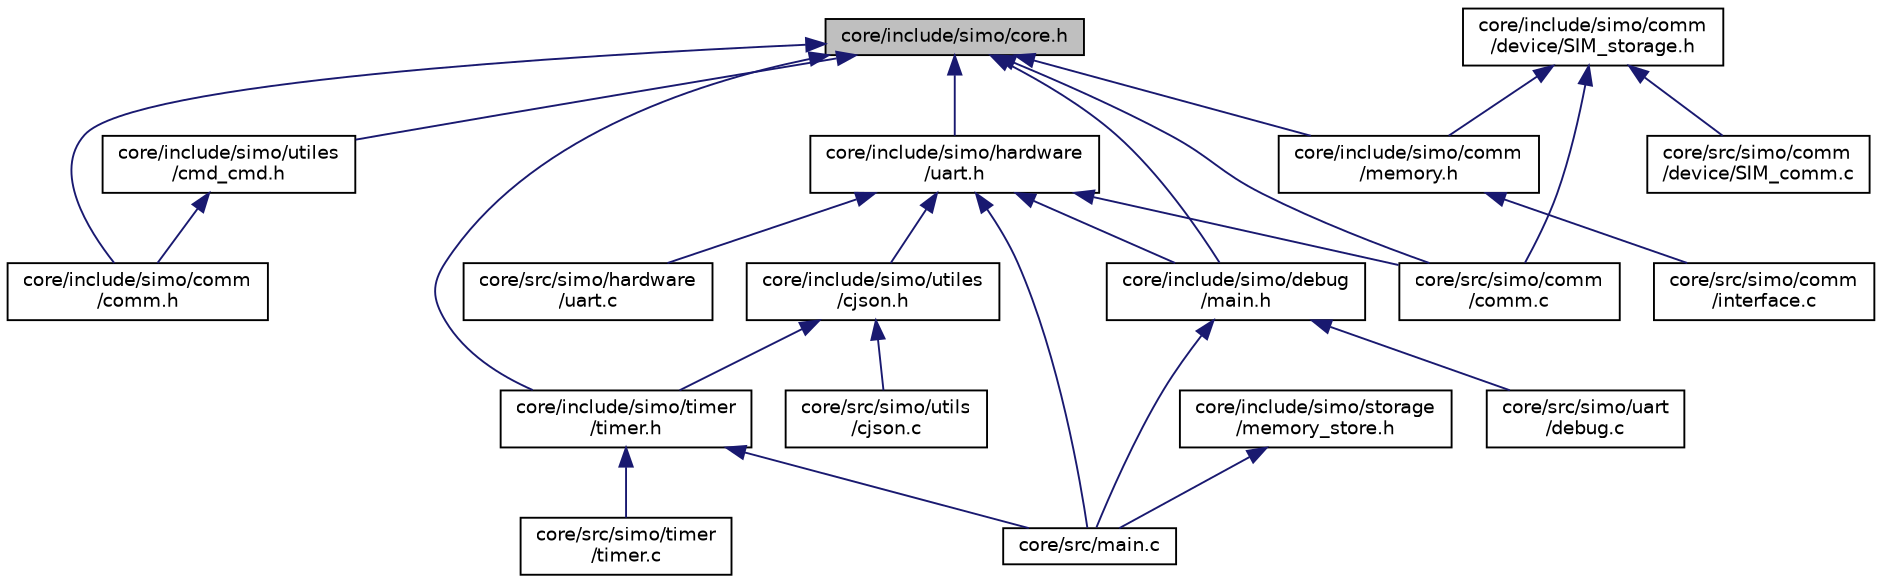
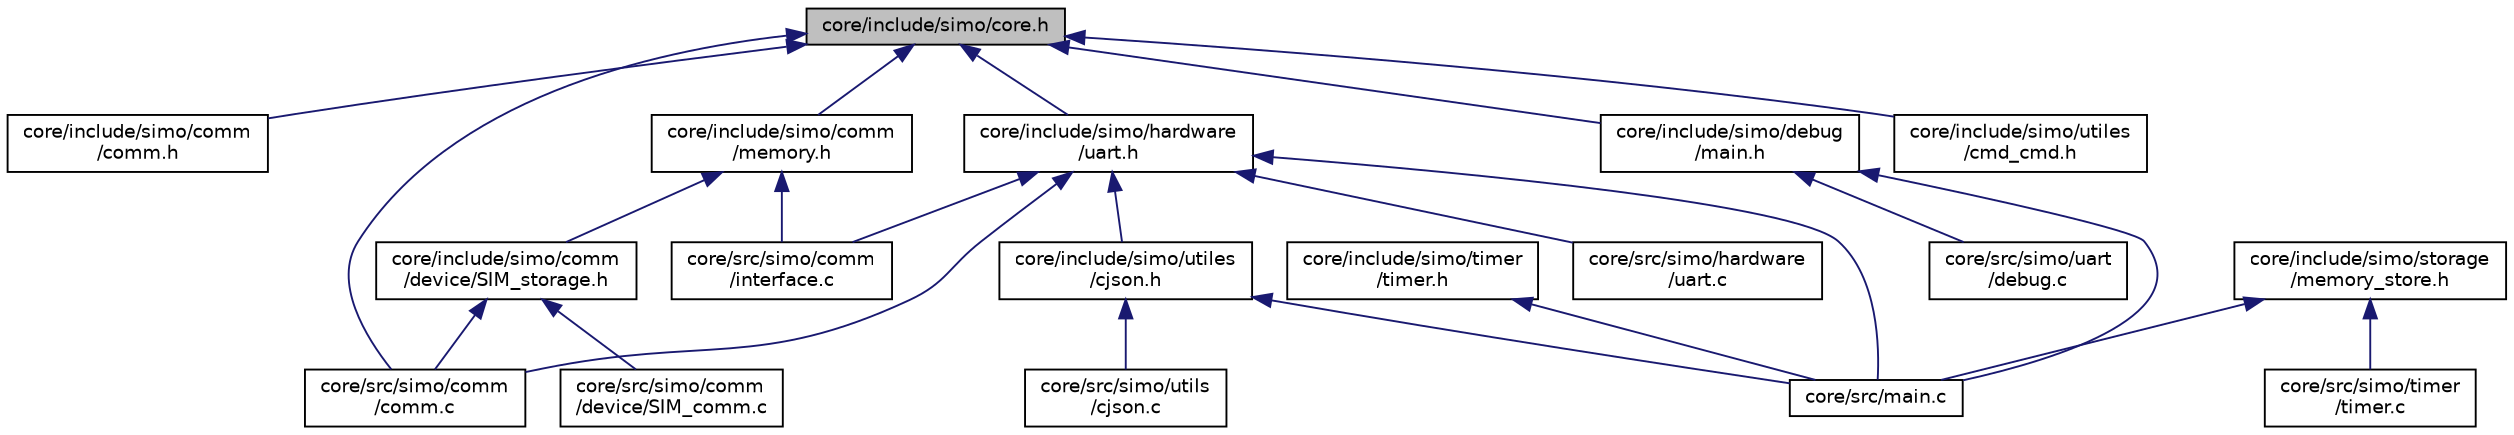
(1493, 106) -> (635, 211)
(533, 173) -> none
(1104, 232) -> (936, 211)
(178, 236) -> none
(741, 360) -> (1530, 343)
(626, 492) -> (2370, 344)
